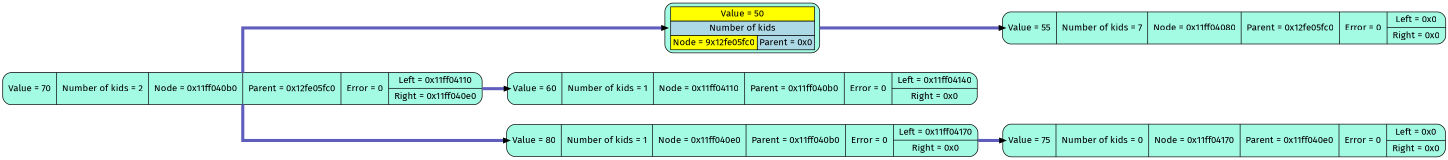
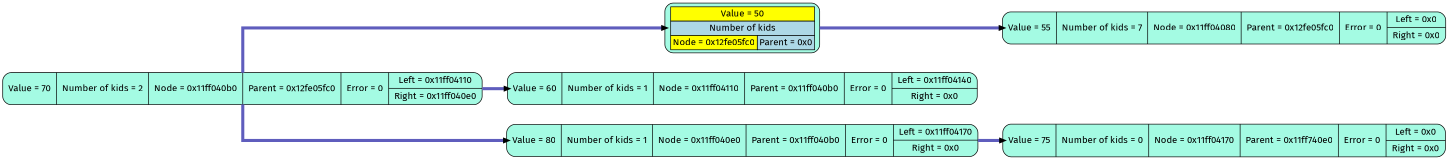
(714, 42) -> (714, 42)
(1290, 140) -> (1289, 140)
